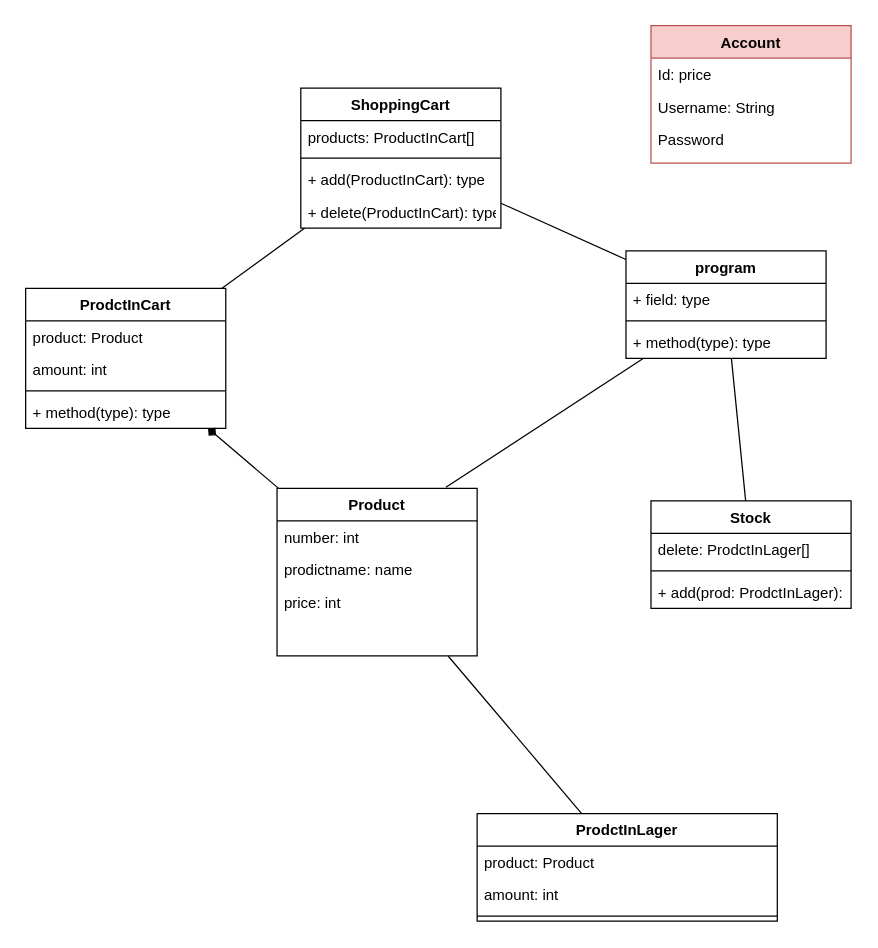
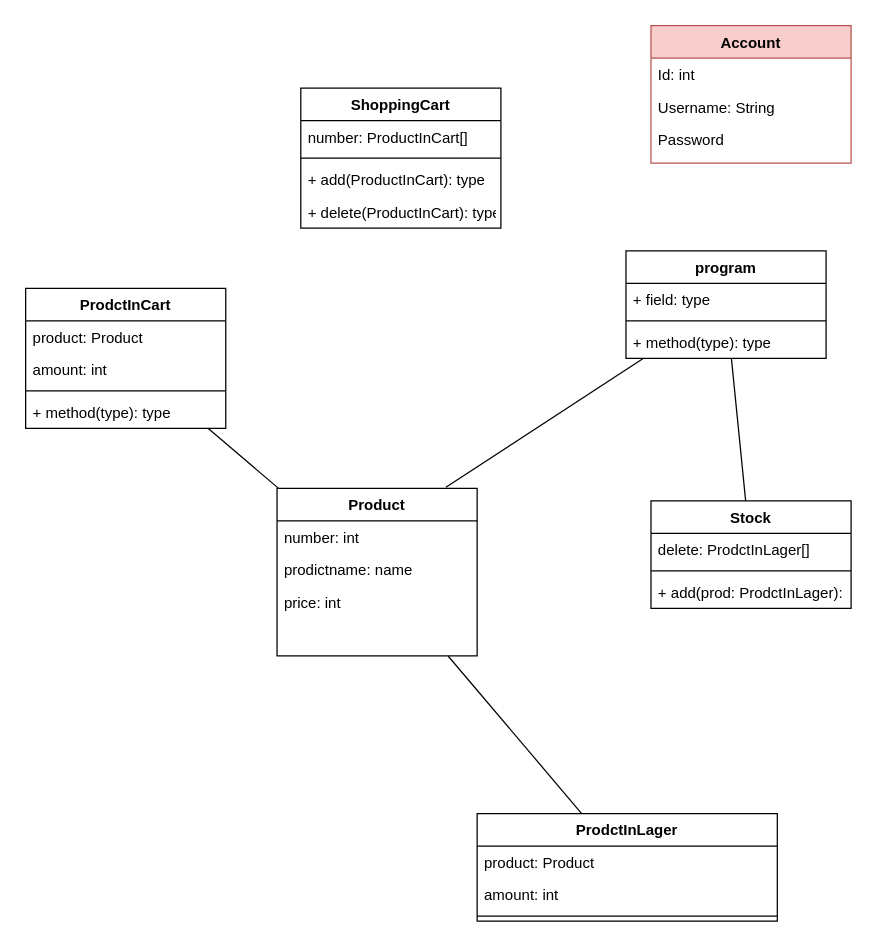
(689, 75) -> (681, 75)
(409, 138) -> (400, 138)
(564, 231) -> none
(261, 260) -> none
(216, 435) -> (214, 433)
